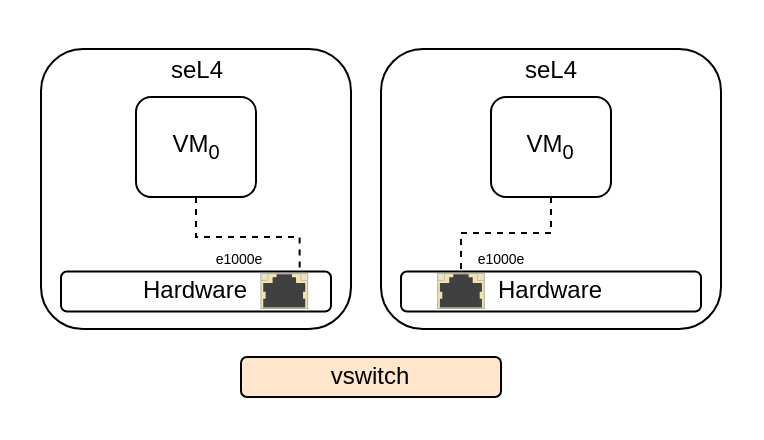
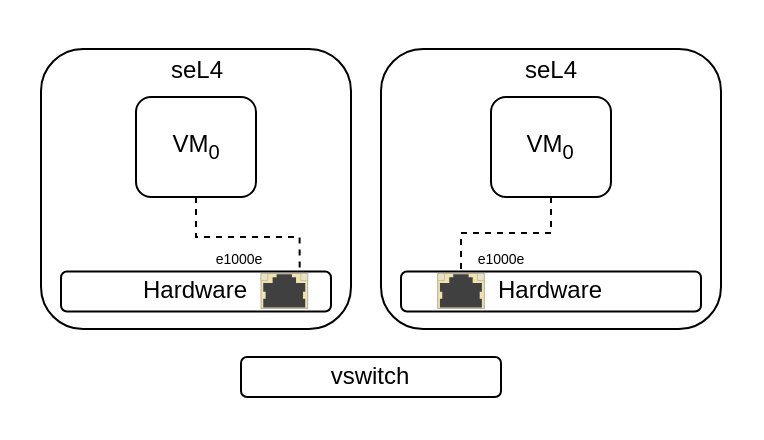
(371, 377) -> (371, 377)
